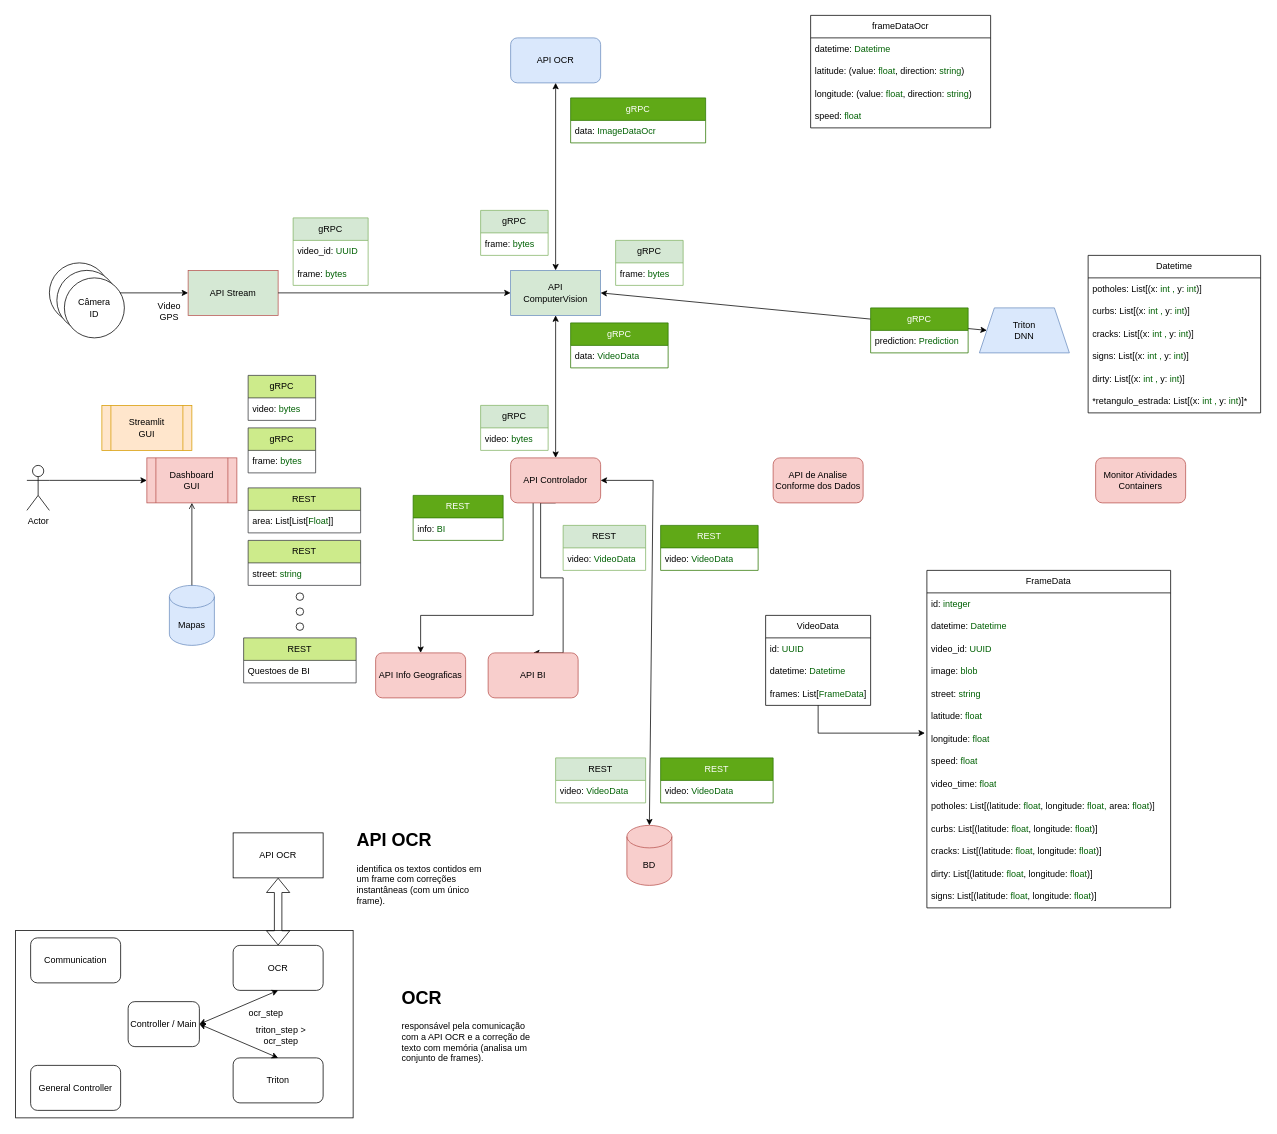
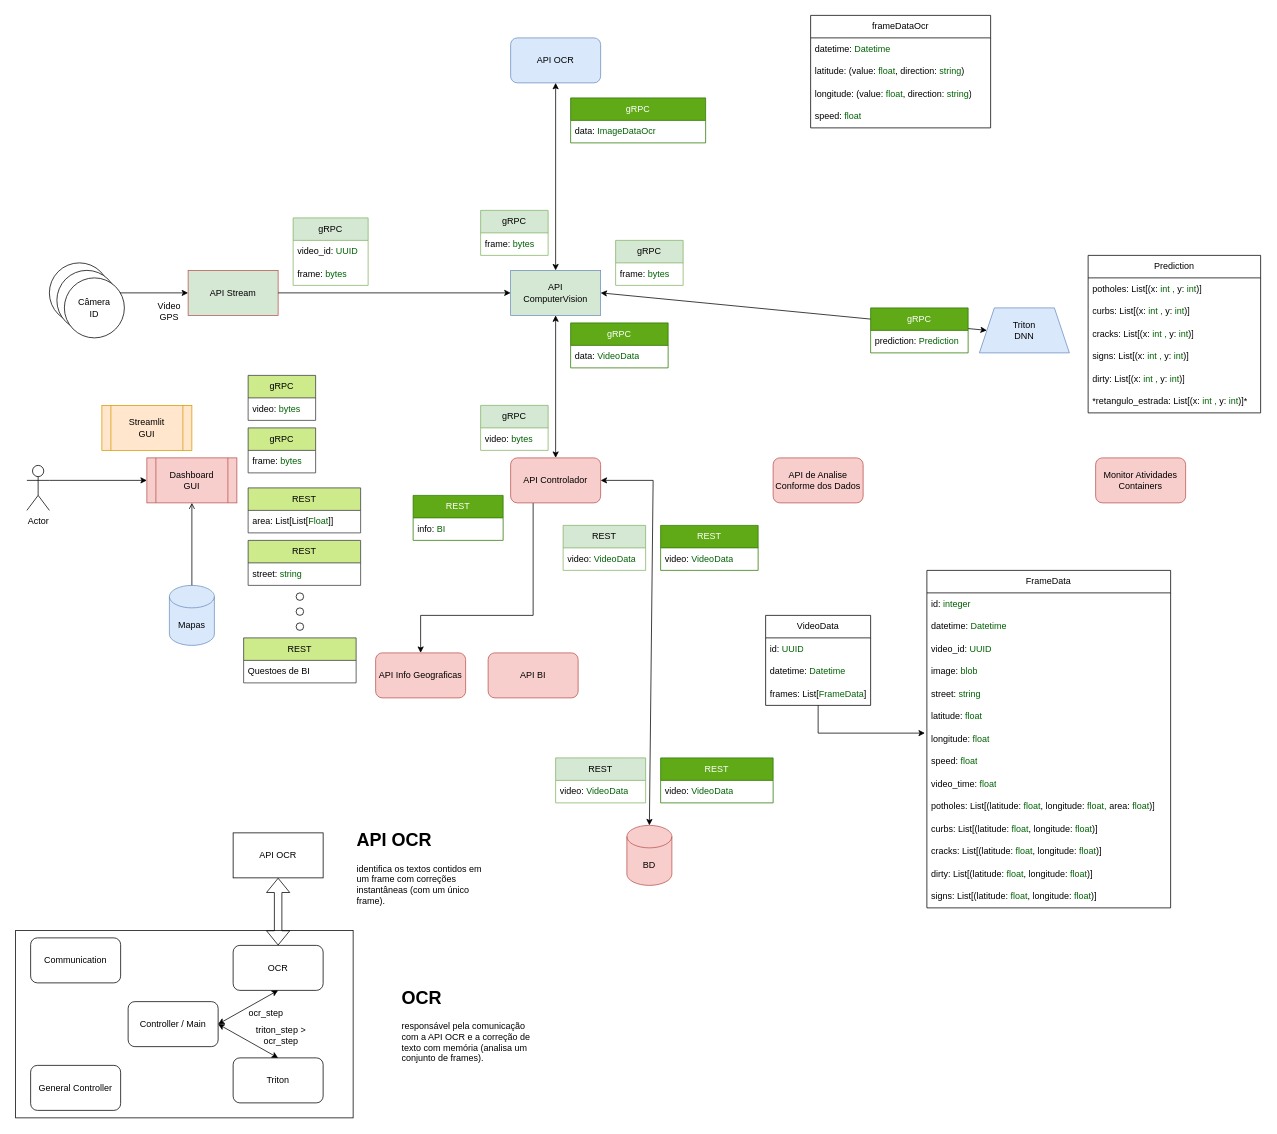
(1174, 267) -> (1174, 267)
(552, 578) -> none
(164, 1024) -> (173, 1024)
